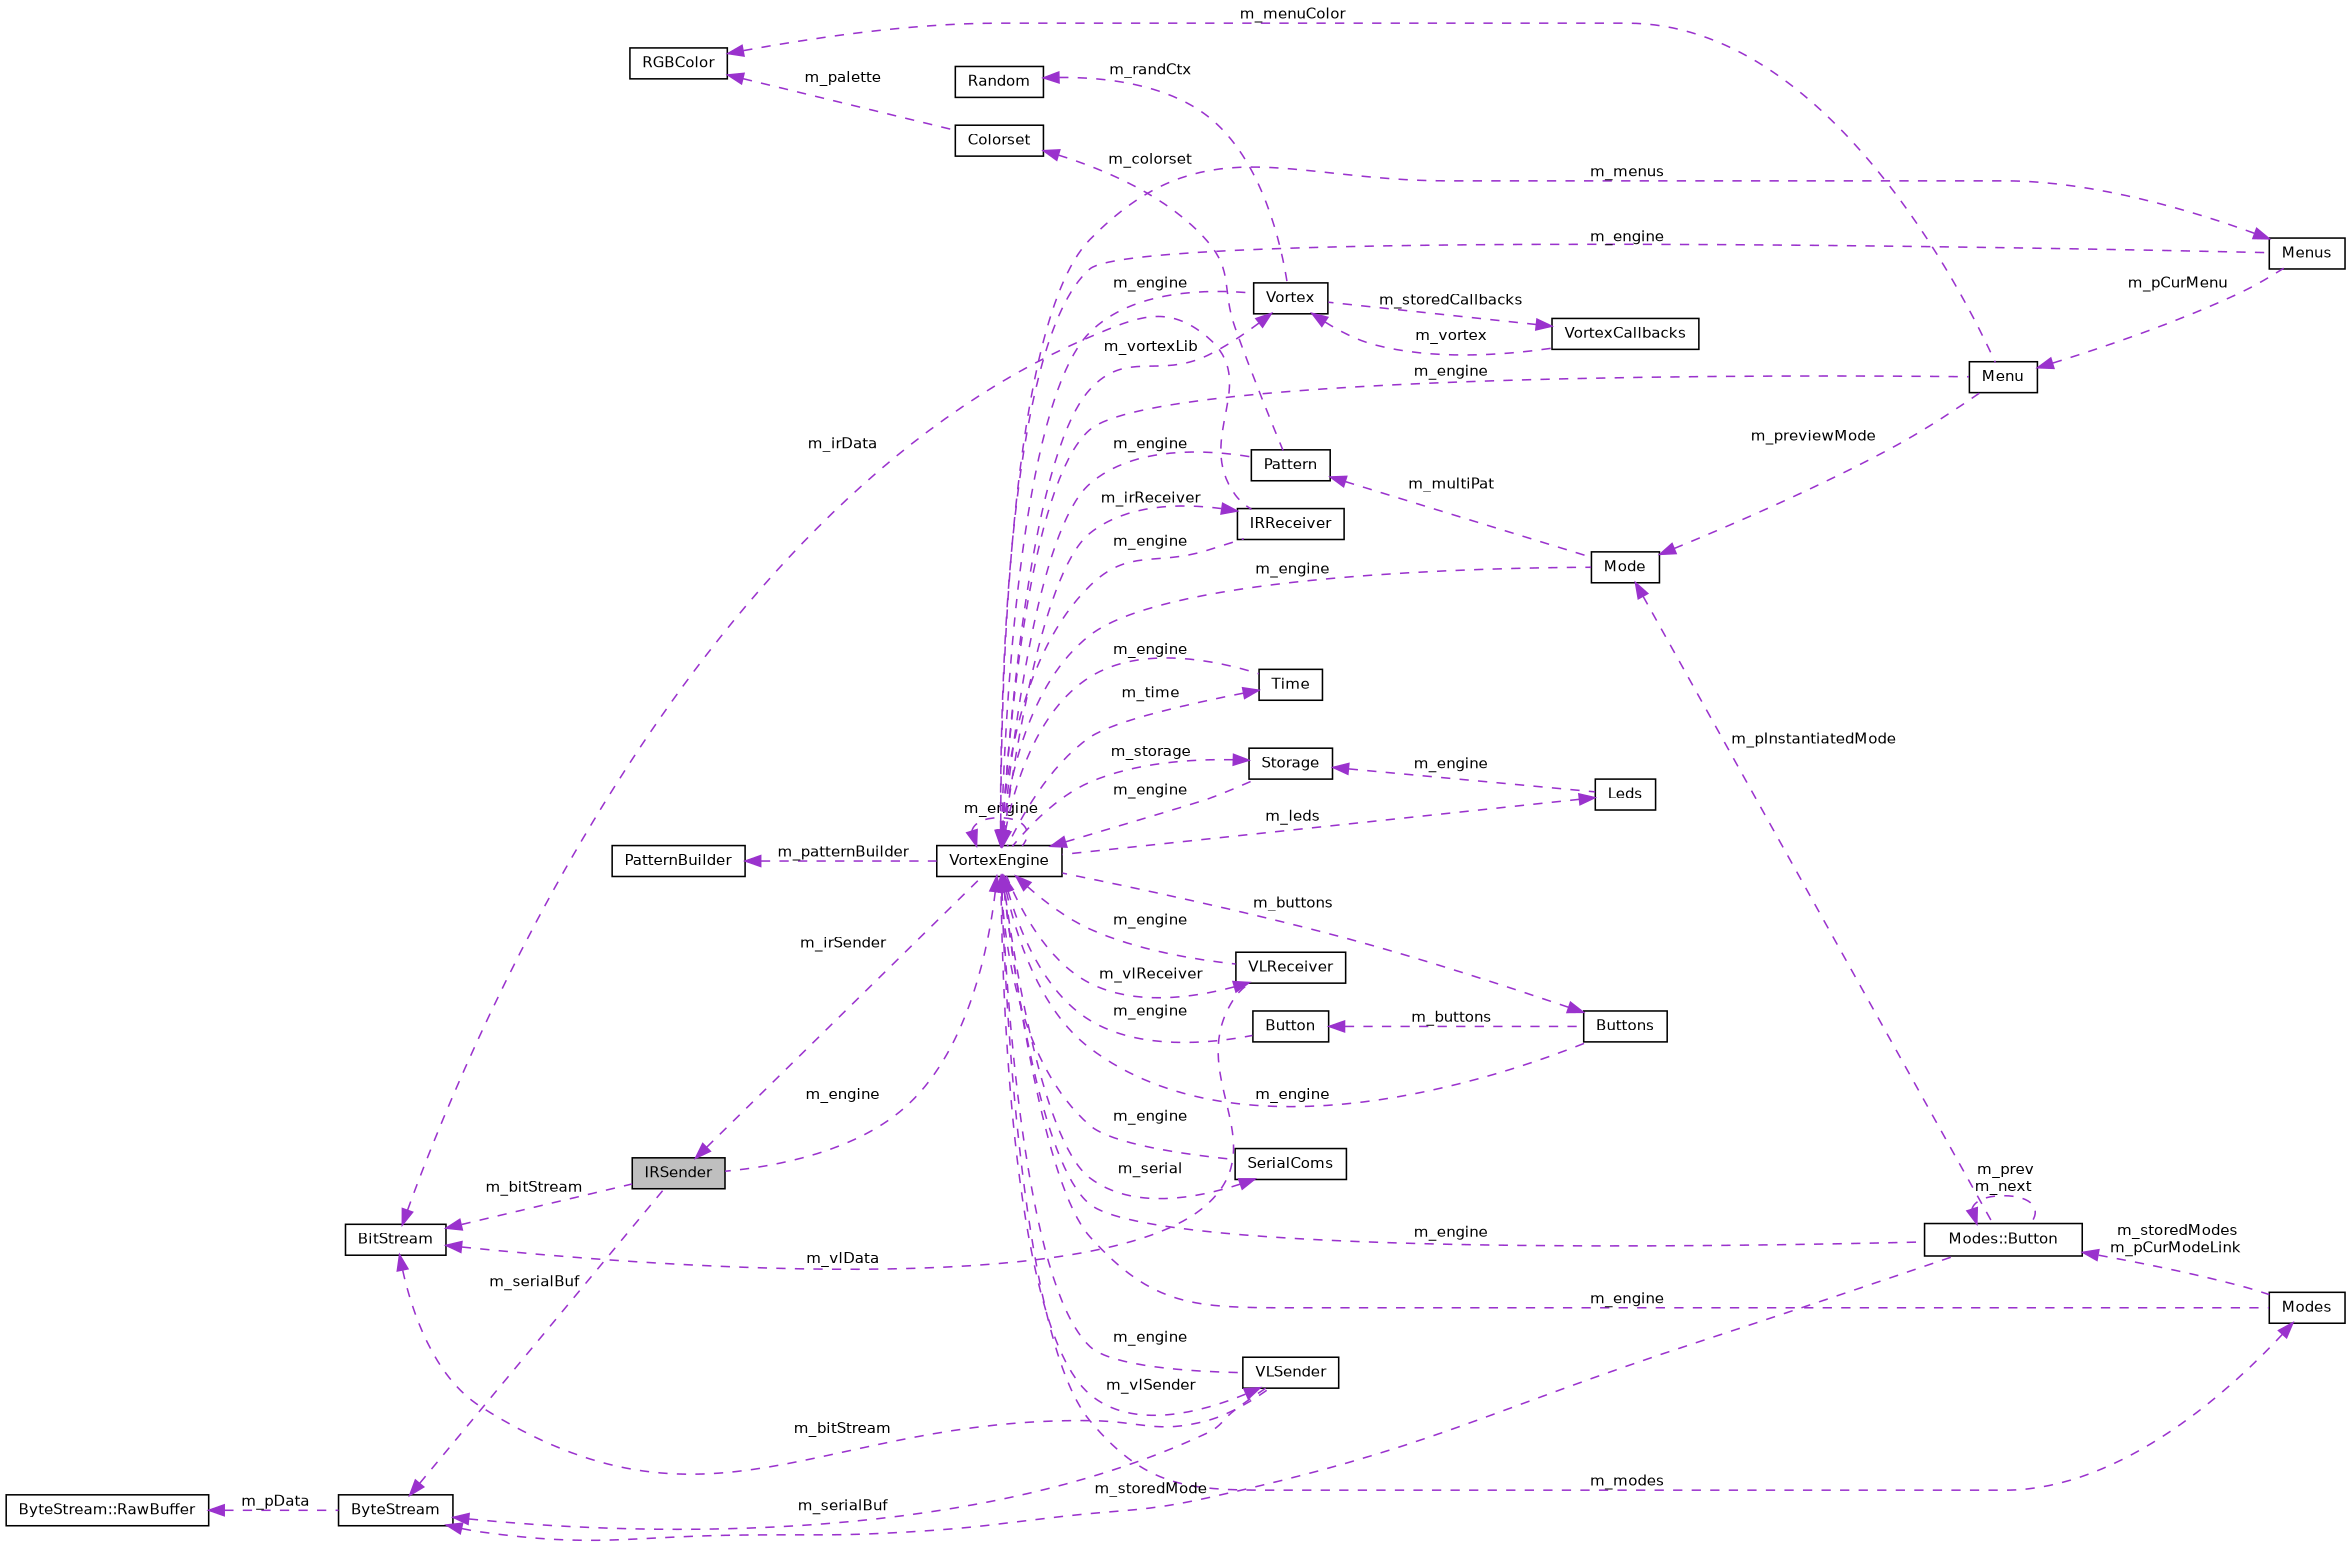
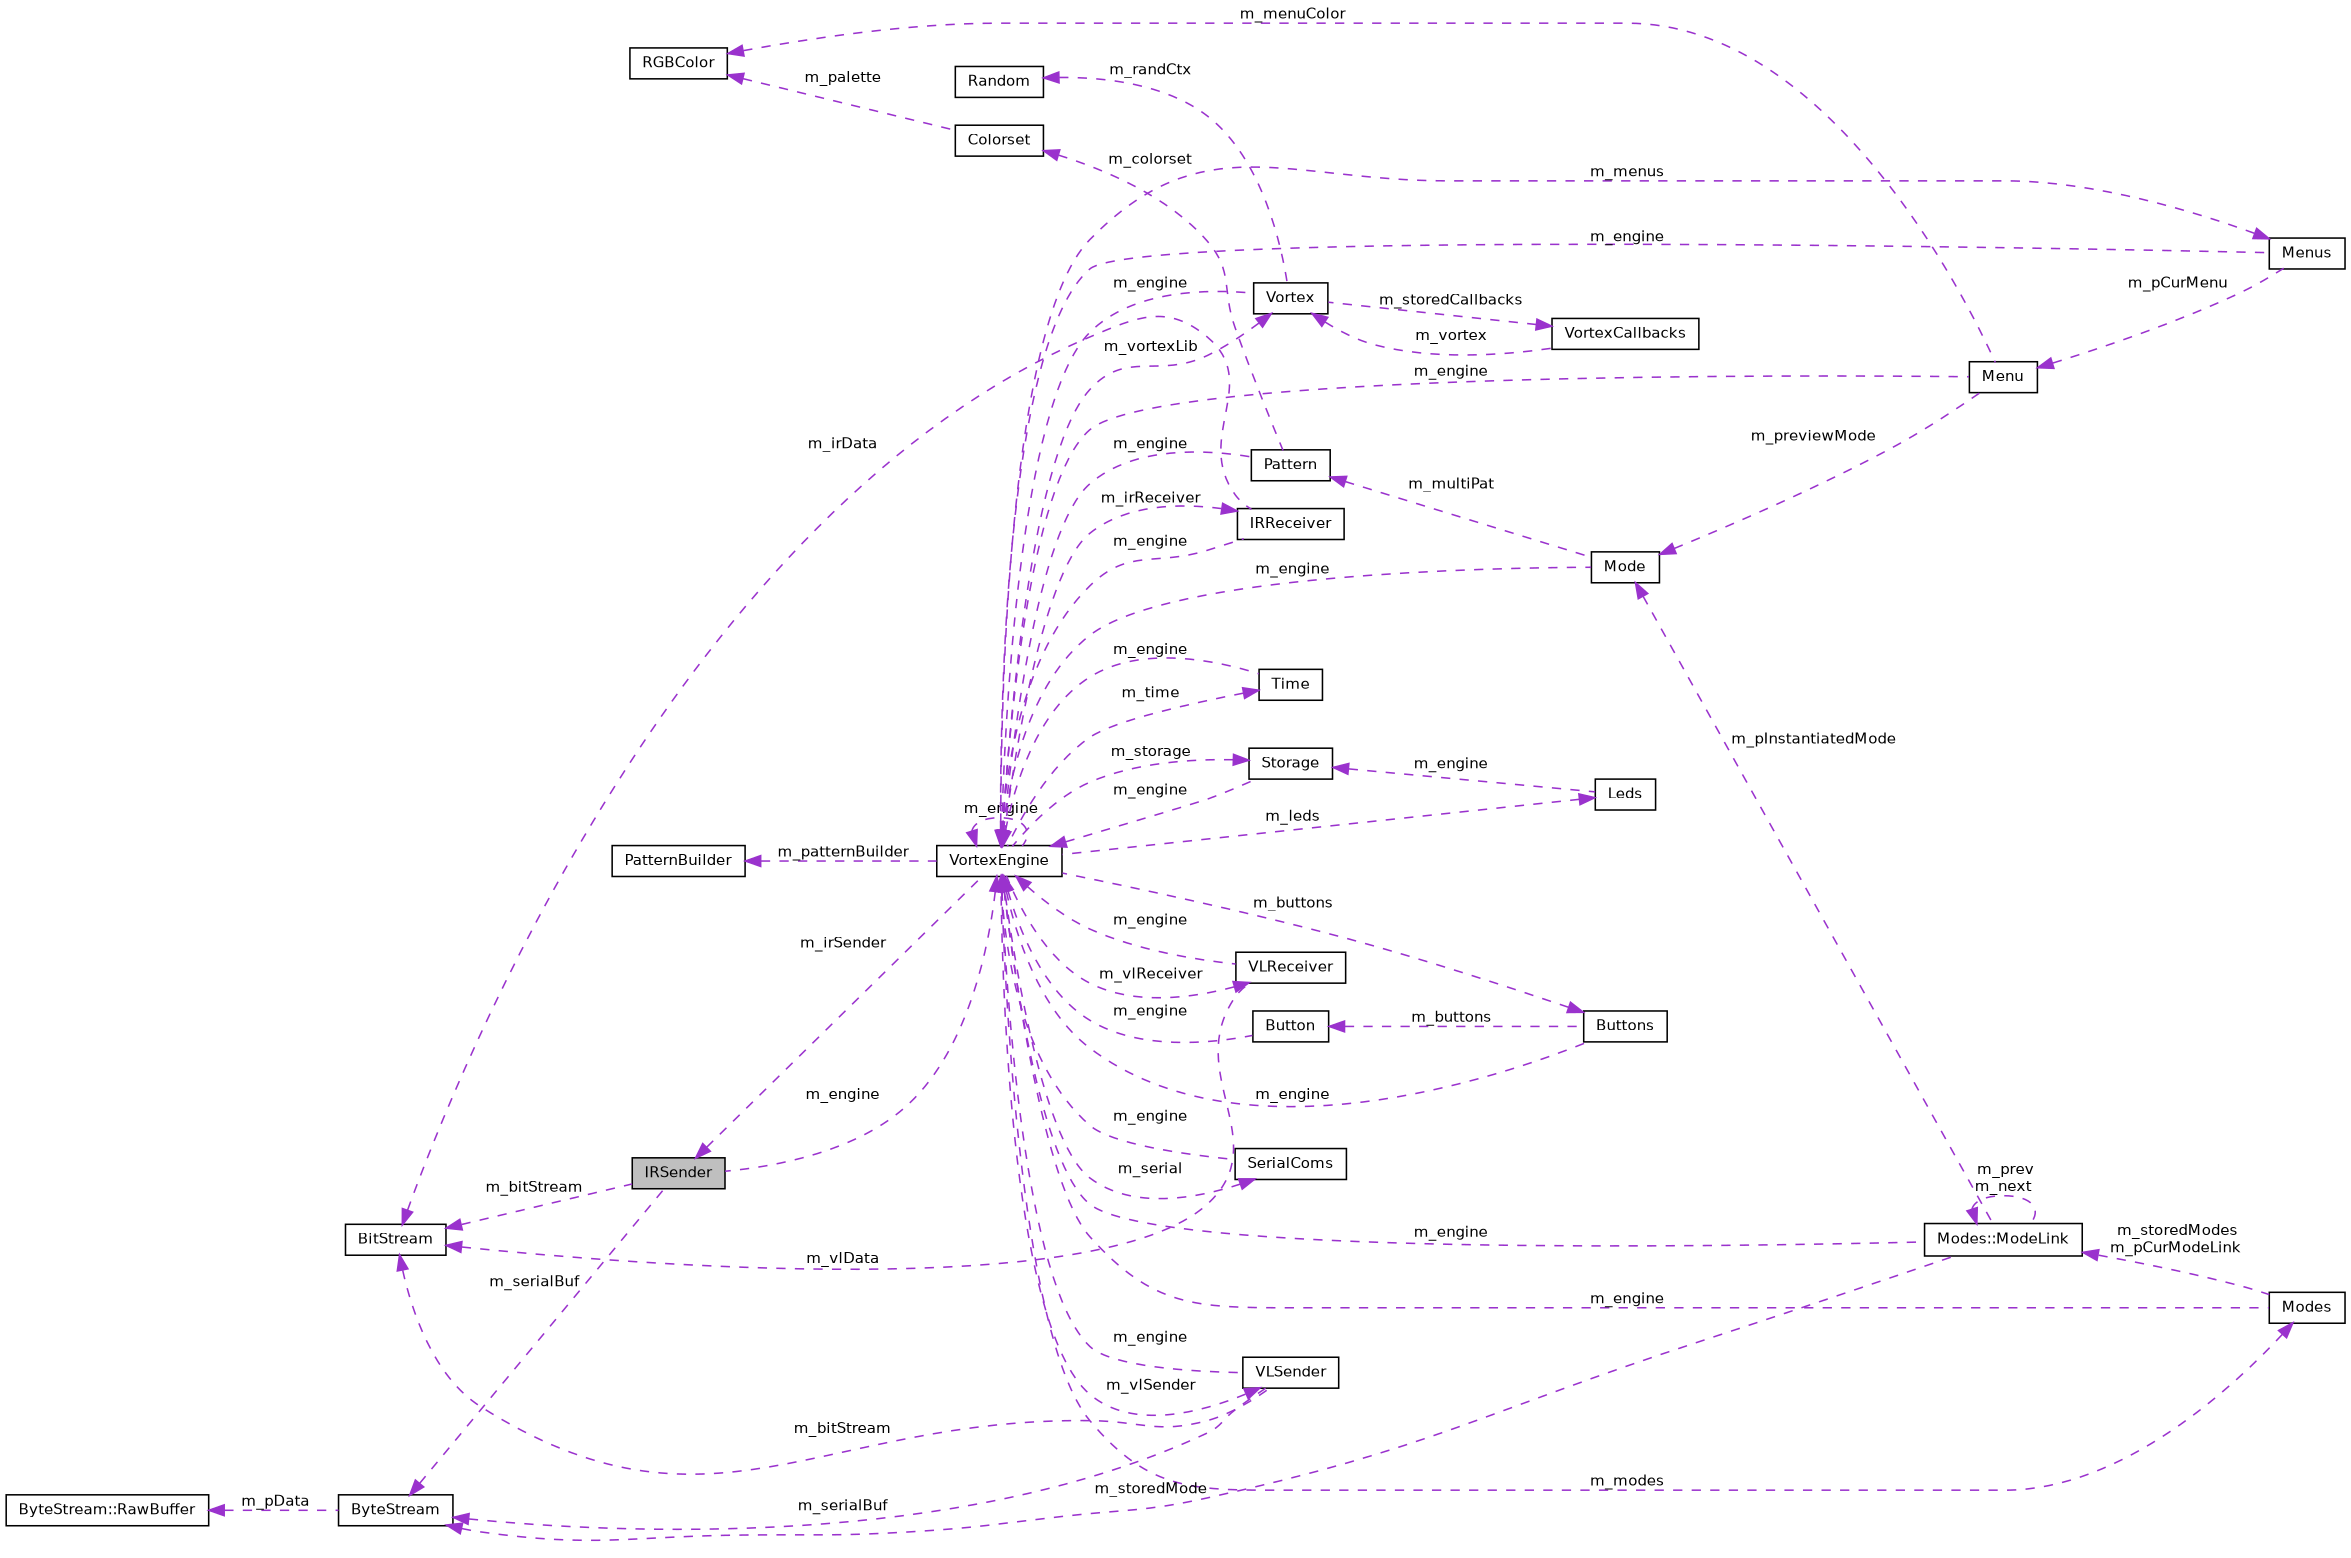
(2003, 1240) -> (2003, 1240)
